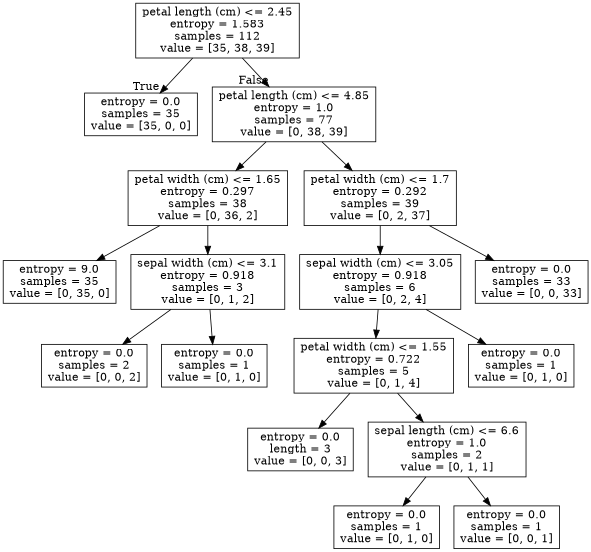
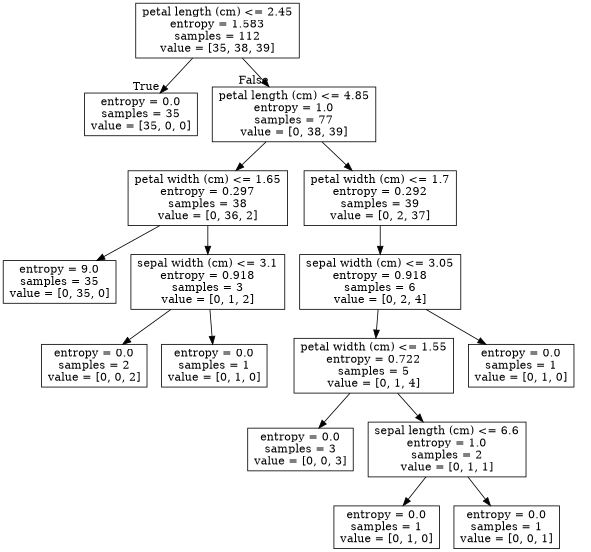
(532, 282) -> none
(300, 450) -> (300, 450)
